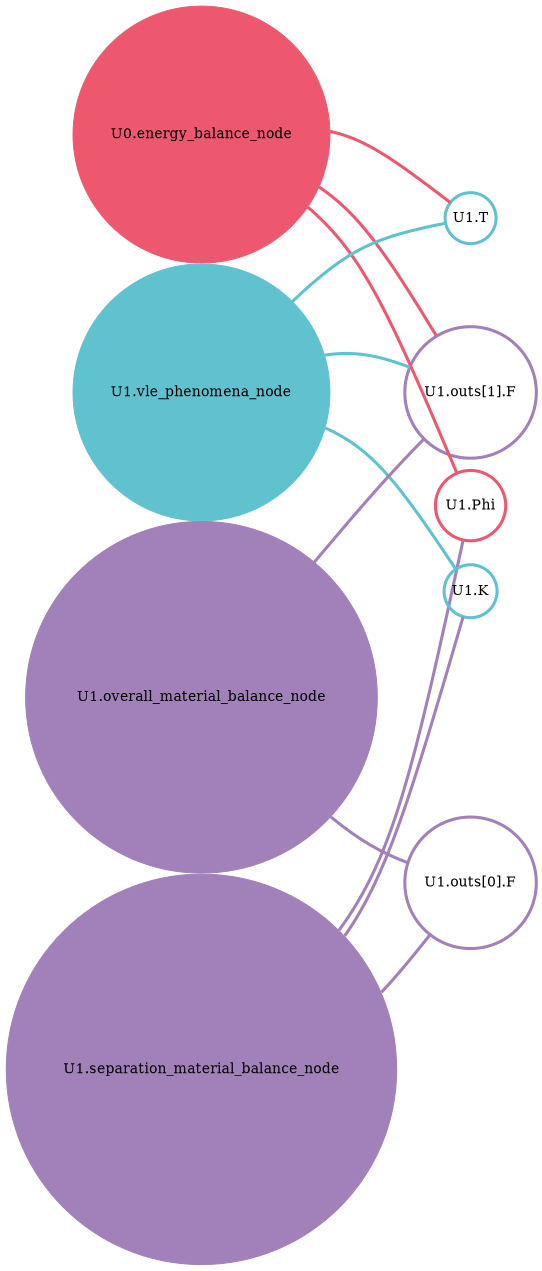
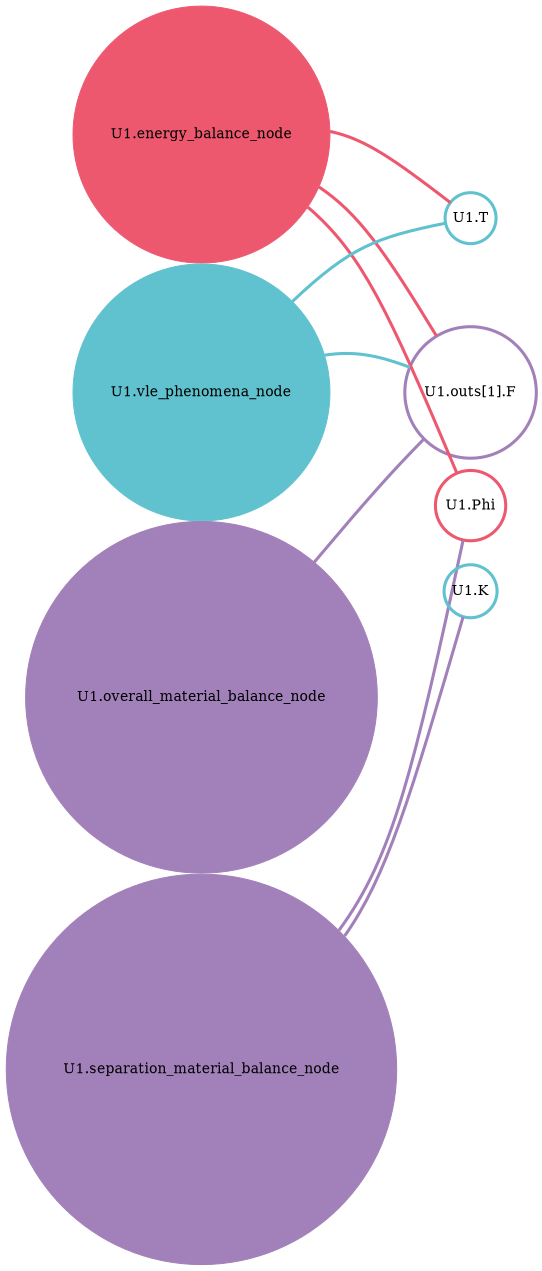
(201, 135) -> (201, 135)
(399, 489) -> none
(471, 883) -> none
